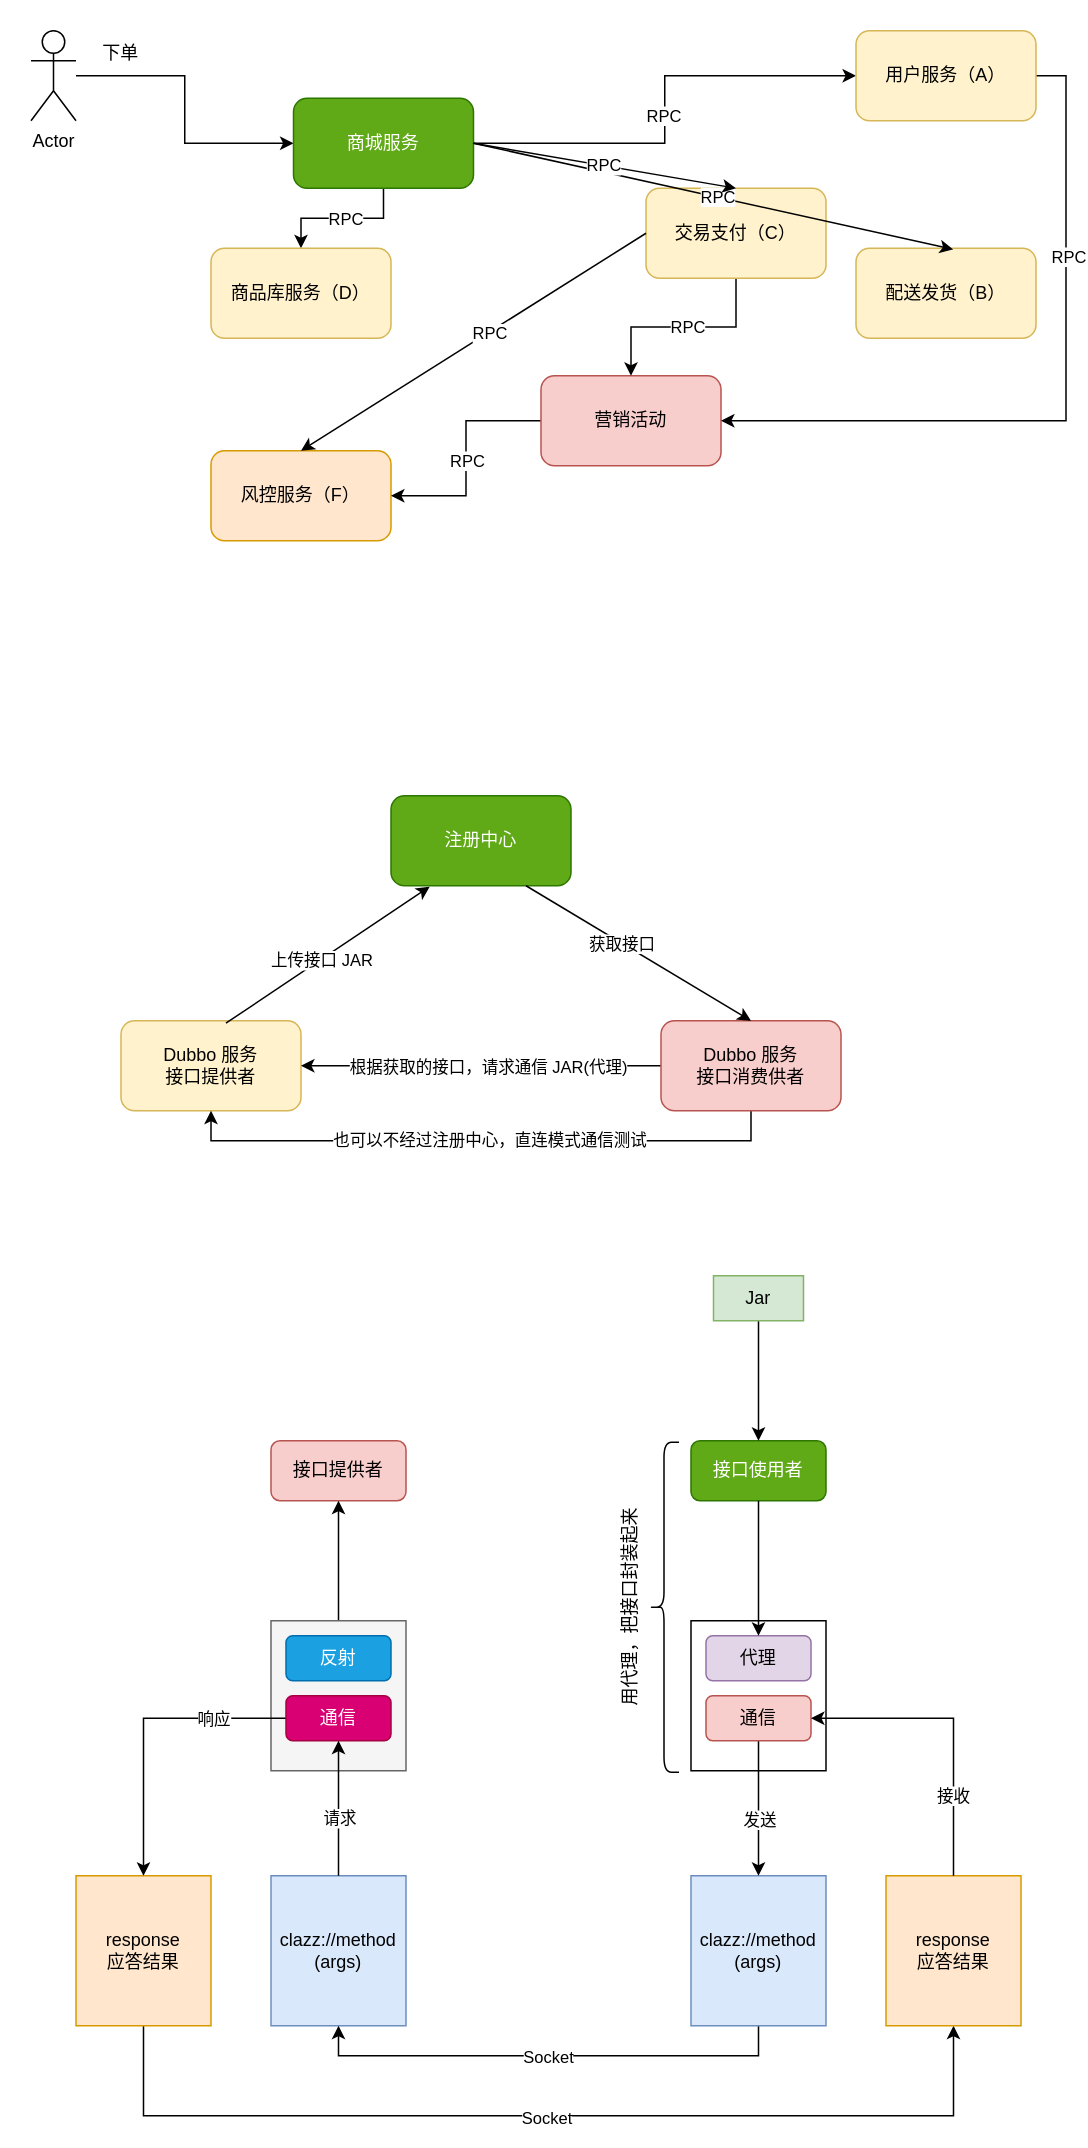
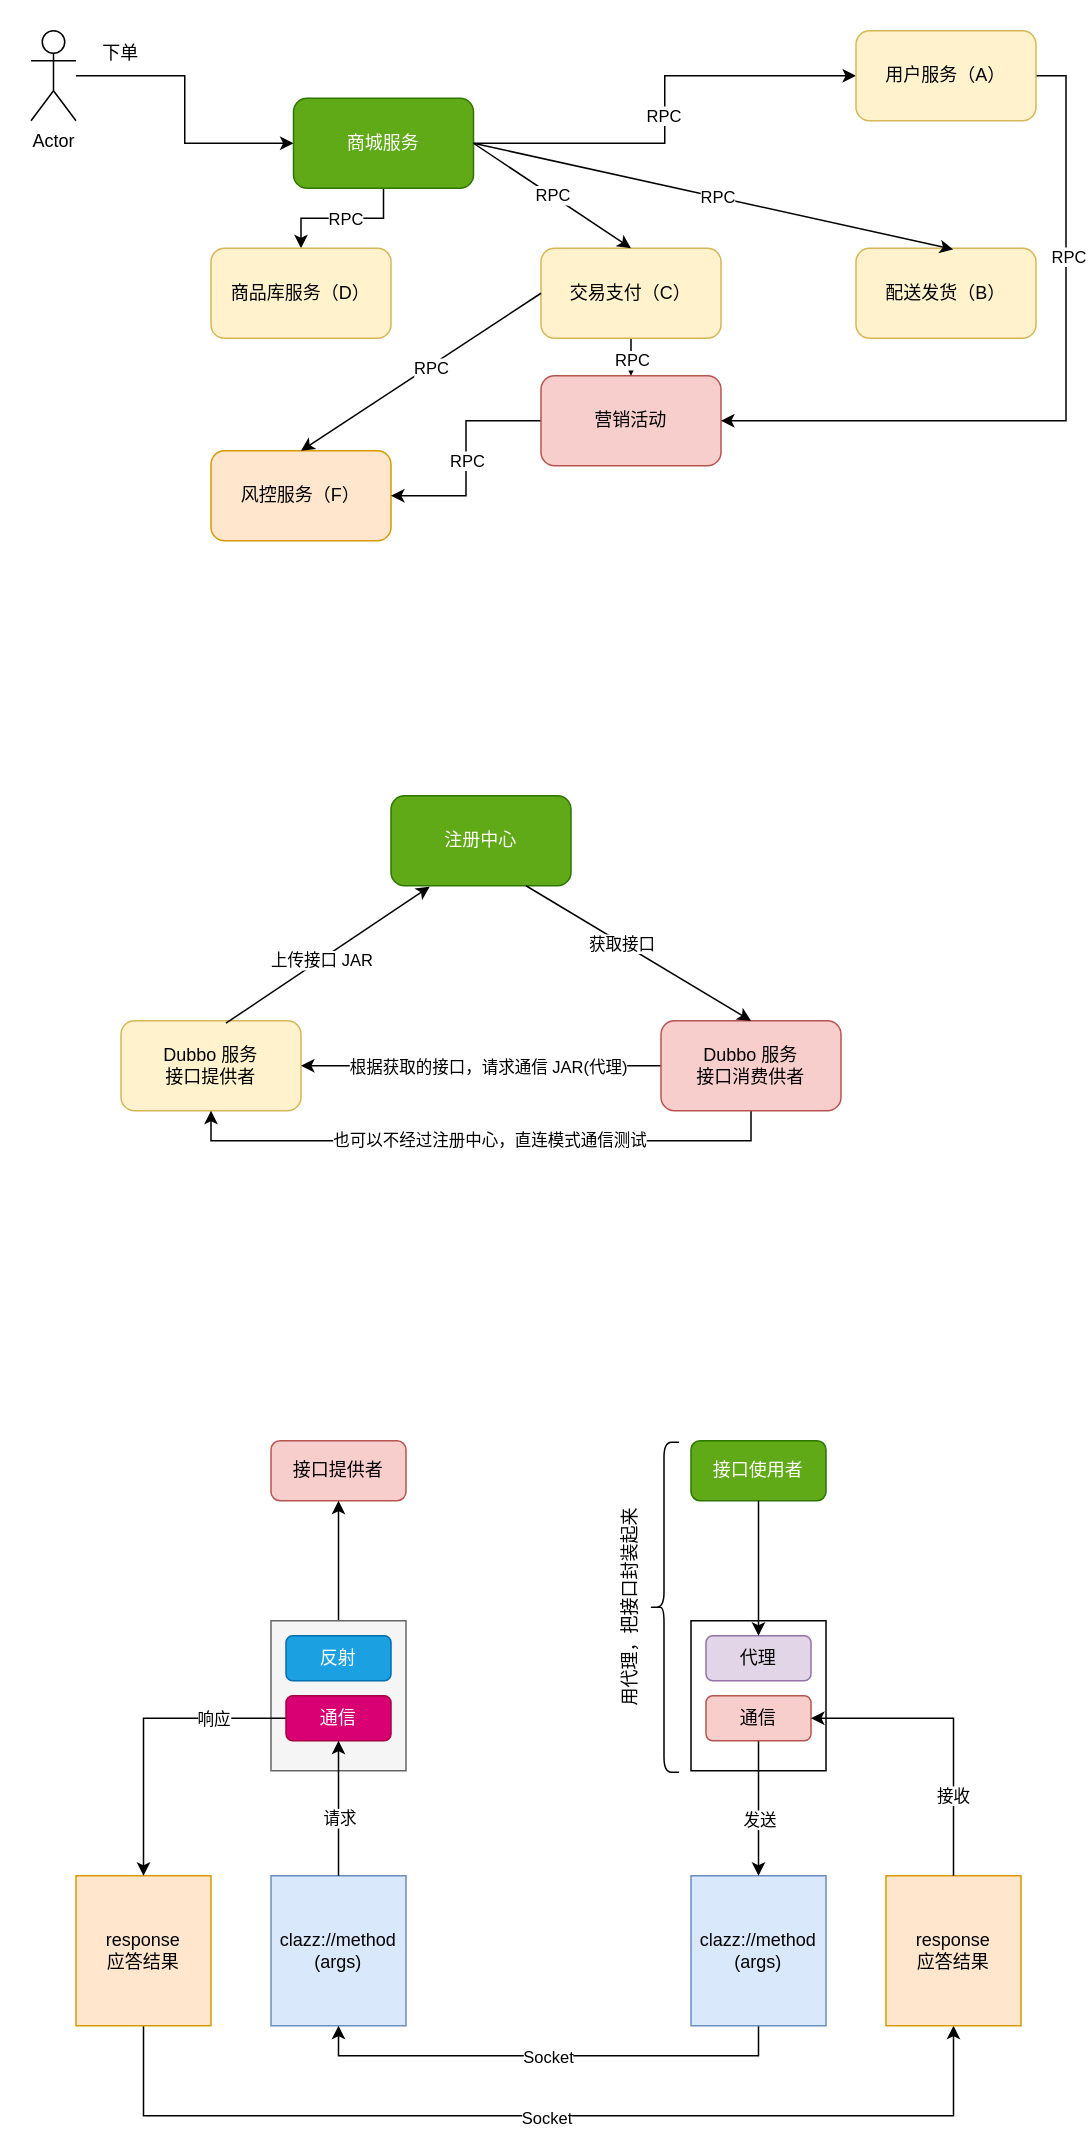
(736, 233) -> (631, 293)
(758, 1298) -> none
(758, 1376) -> none
